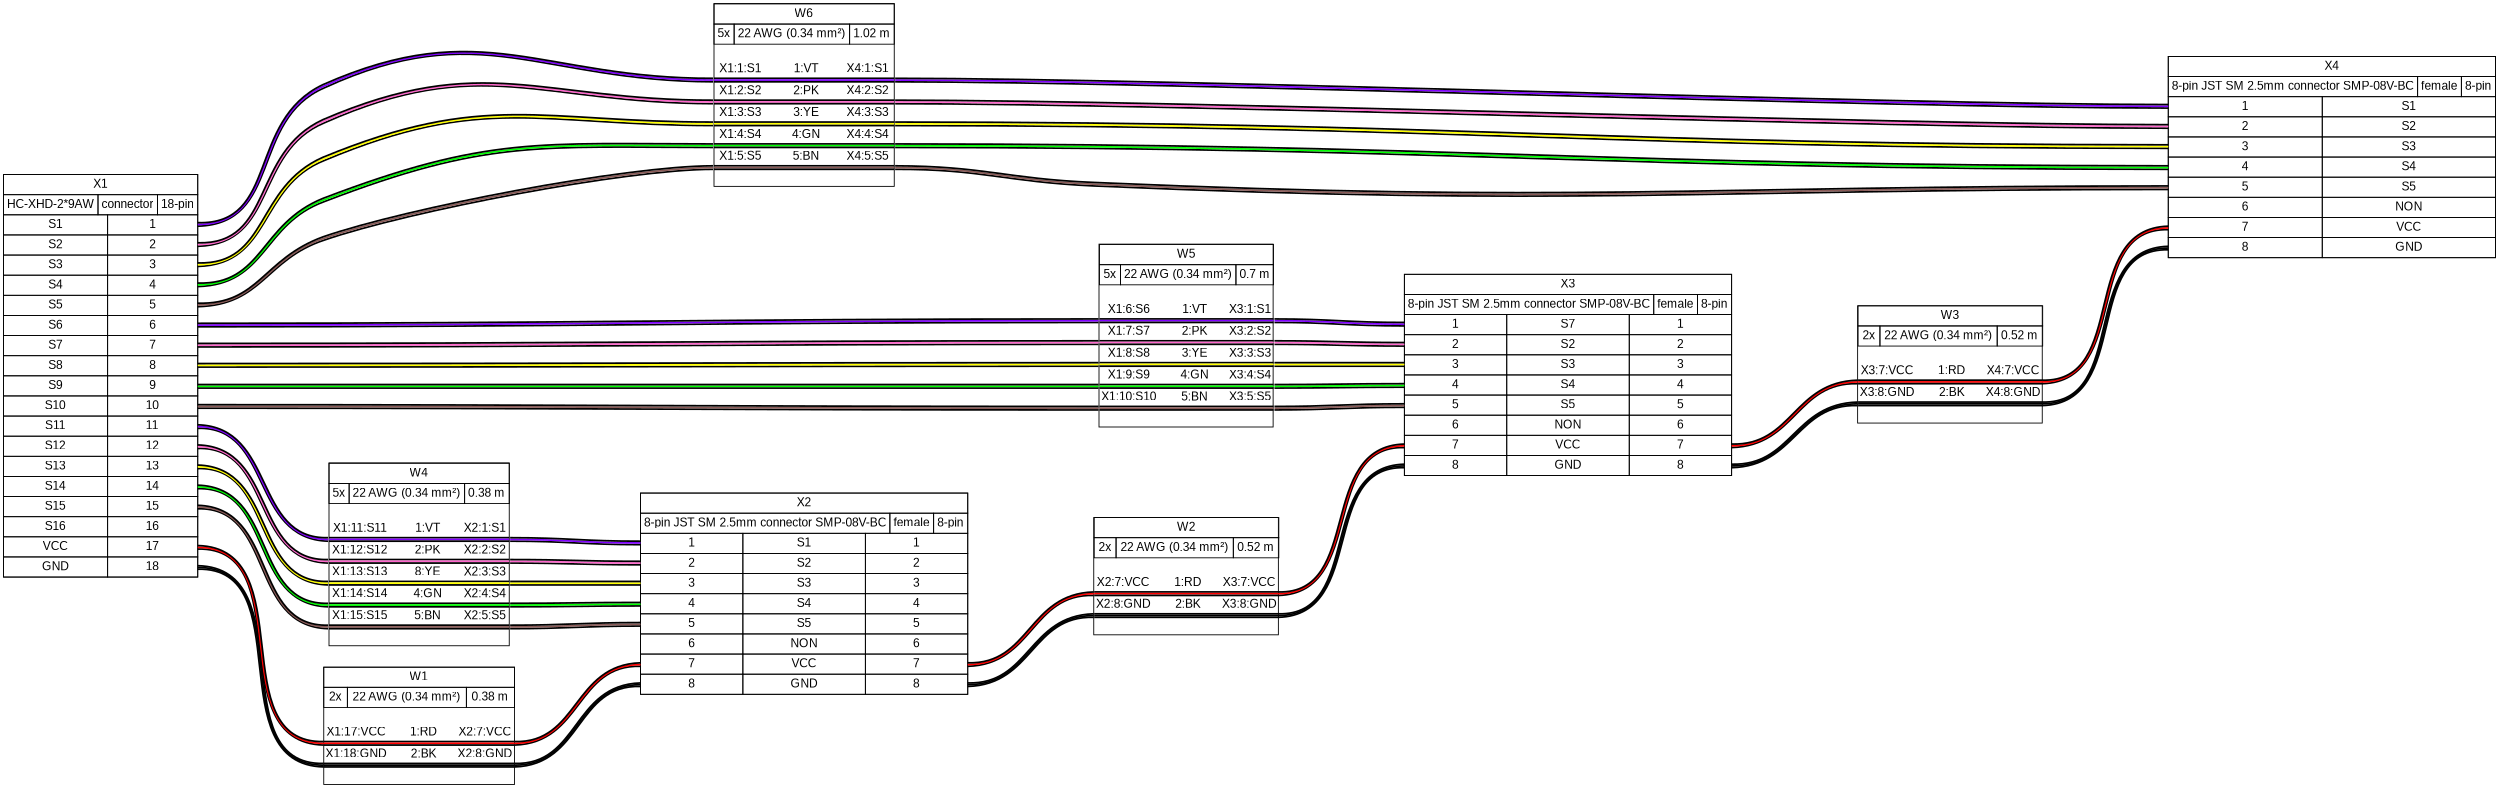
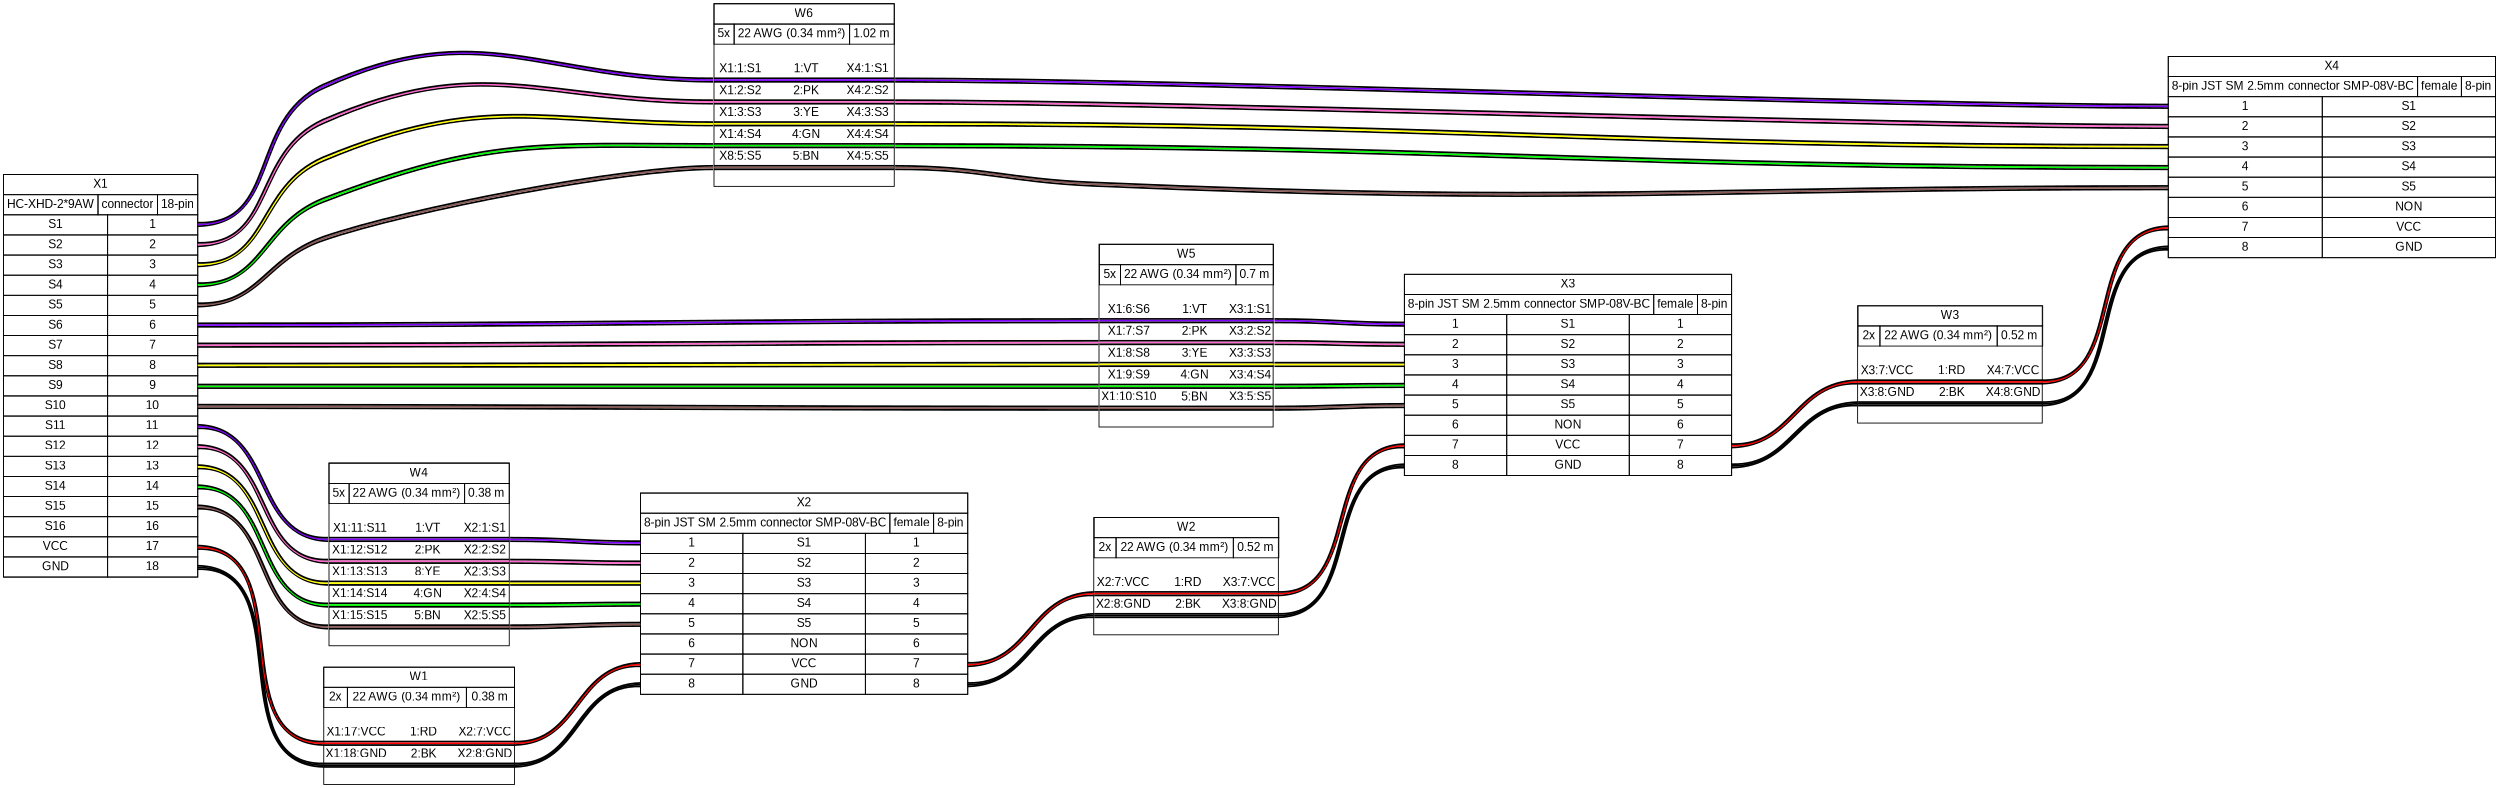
(741, 156) -> (741, 156)
(1568, 324) -> (1568, 324)
